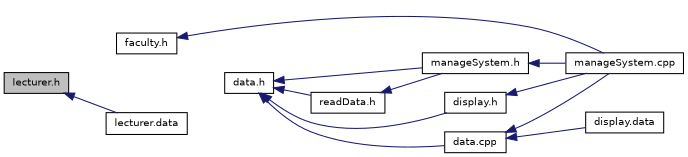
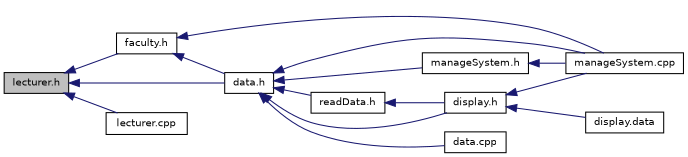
none -> (97, 61)
none -> (204, 65)
(417, 81) -> (420, 103)
none -> (152, 83)
(564, 103) -> (433, 38)
(147, 124) -> (147, 124)
(551, 132) -> (551, 113)
